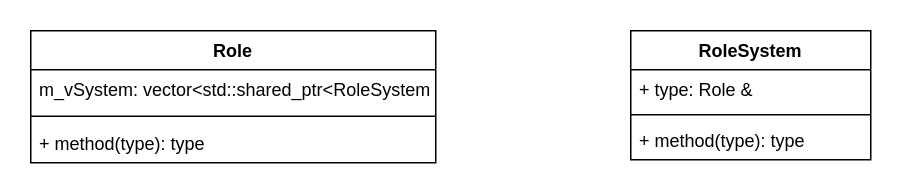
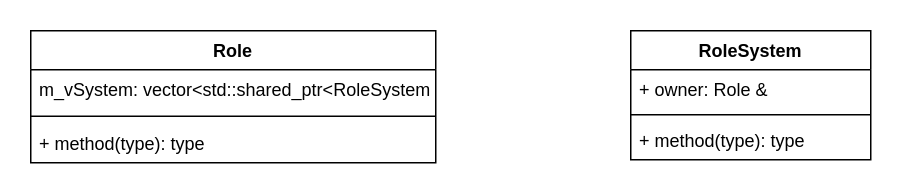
(698, 90) -> (703, 90)
